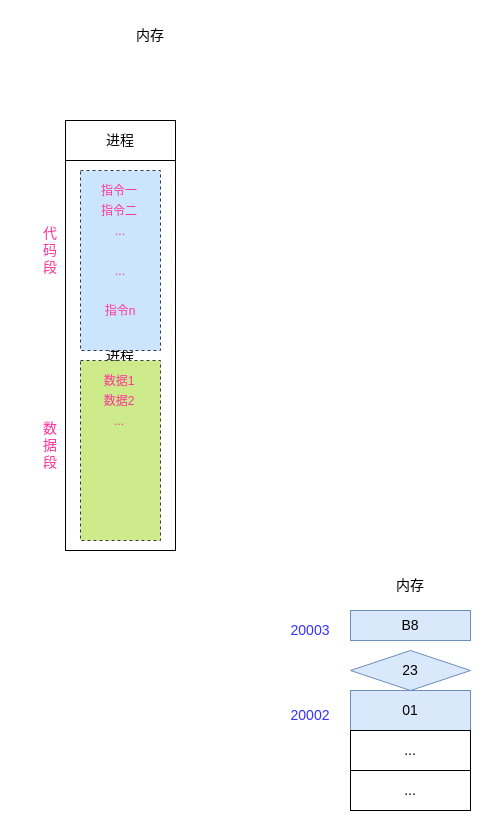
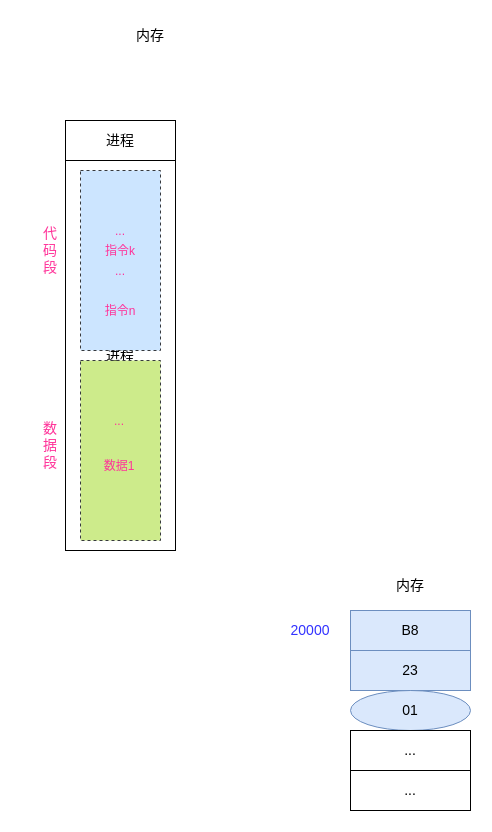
(120, 191) -> none
(120, 211) -> none
none -> (121, 251)
(120, 381) -> (120, 466)
(120, 401) -> none
(411, 626) -> (411, 631)
(311, 631) -> (311, 631)
(411, 671) -> (411, 671)
(411, 711) -> (411, 711)
(311, 716) -> none
